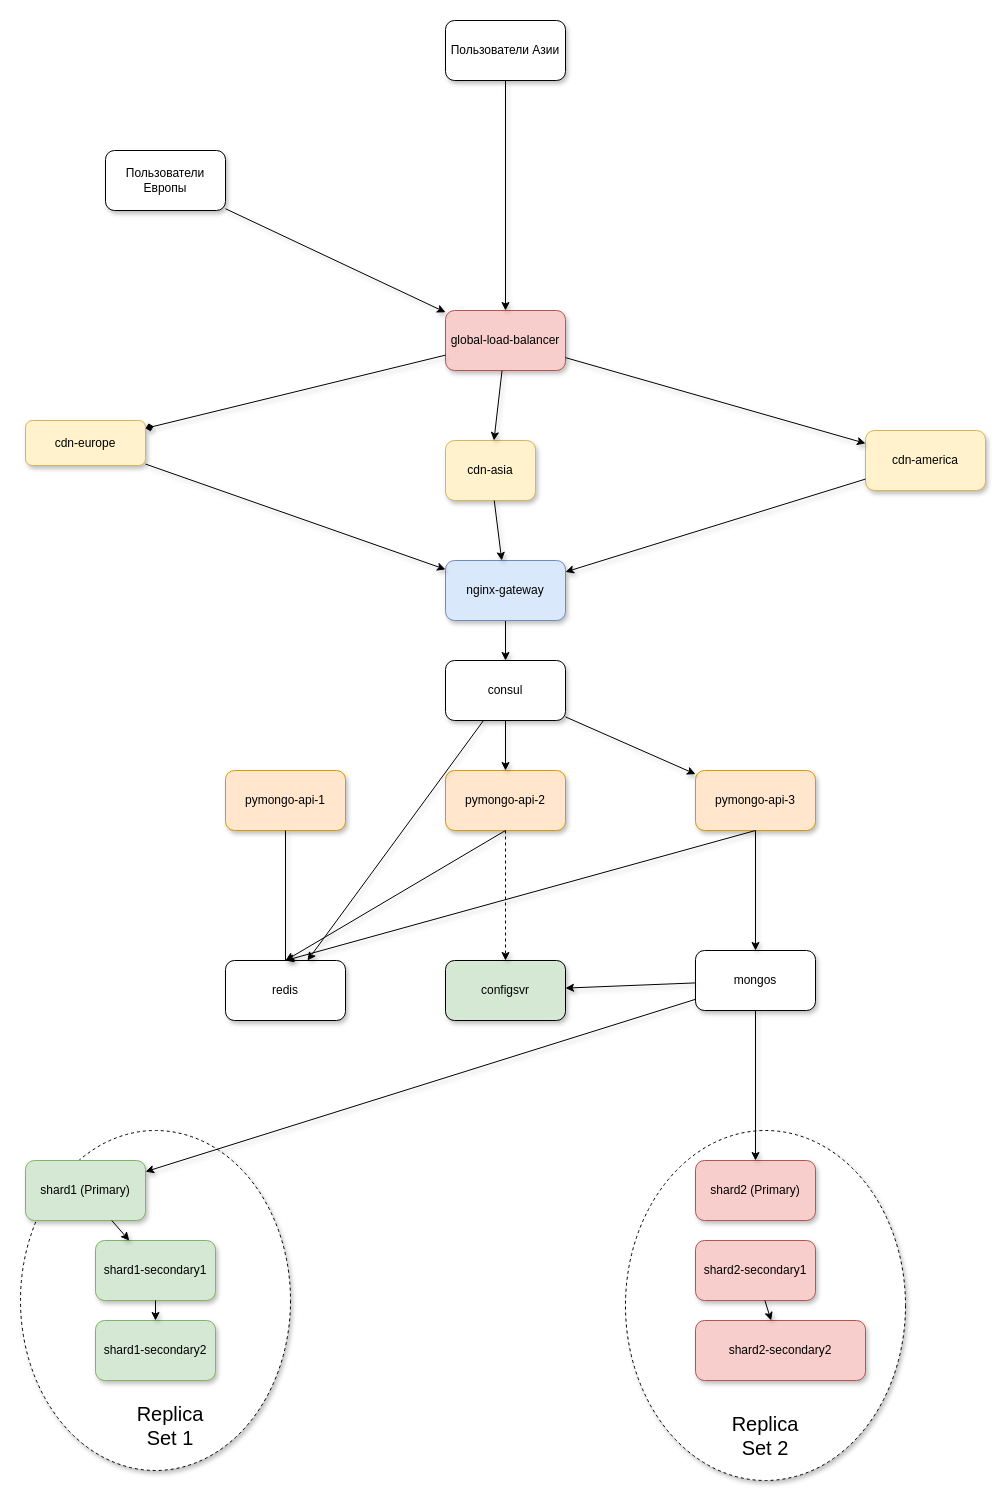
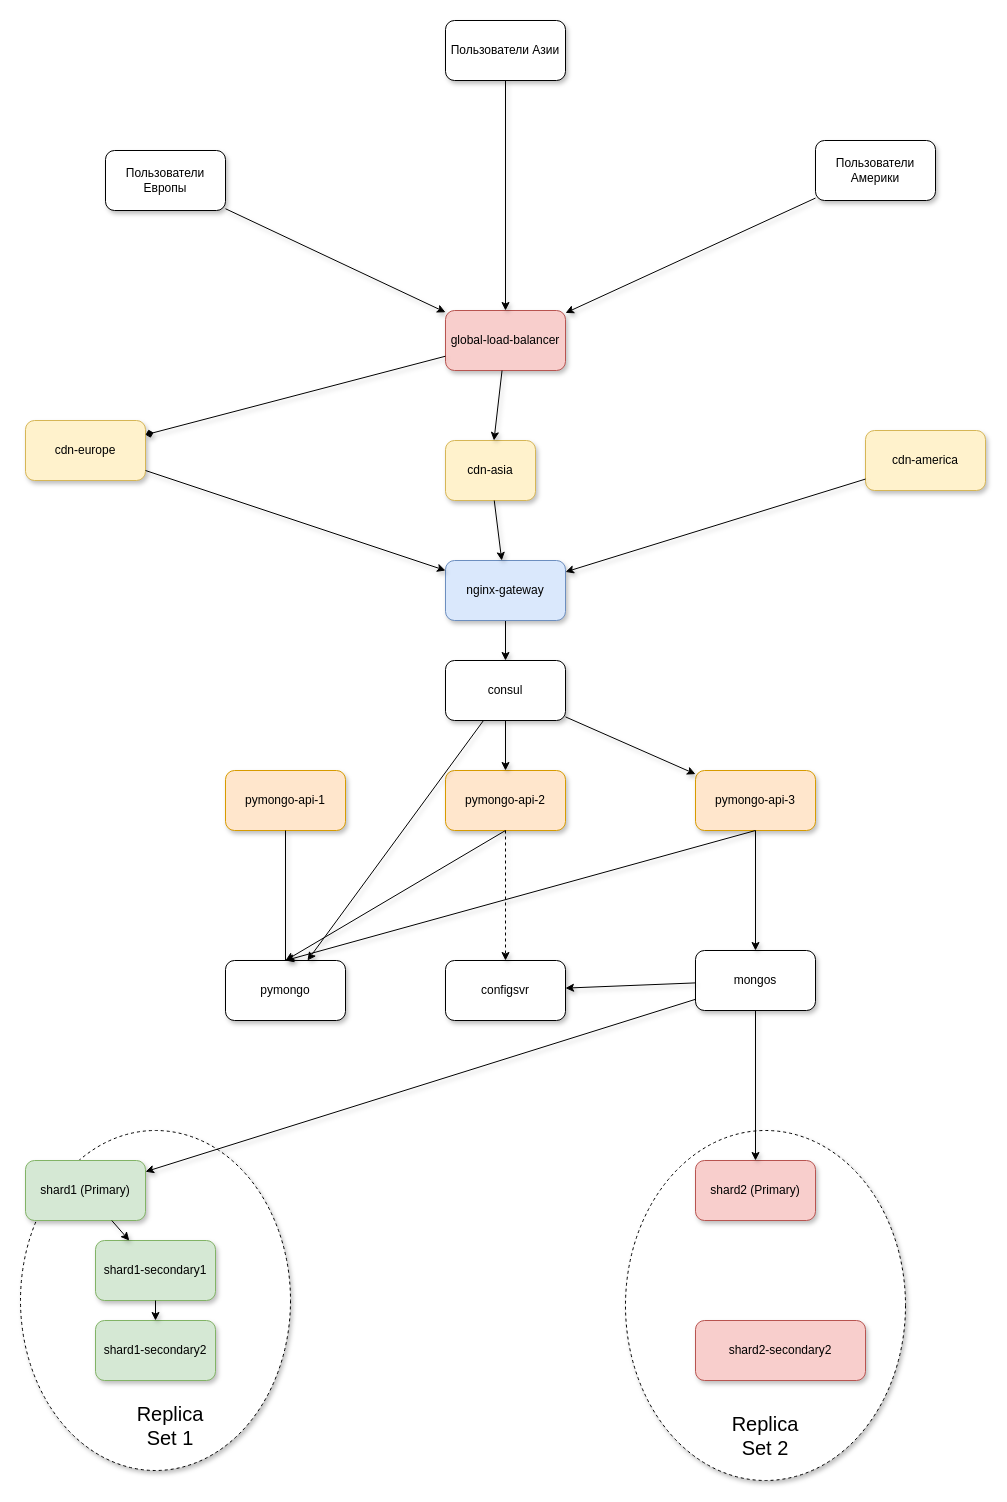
none -> (876, 171)
none -> (693, 254)
(712, 399) -> none
(86, 443) -> (86, 451)
(286, 991) -> (286, 991)
(506, 991) -> (506, 991)
(756, 1271) -> none
(767, 1307) -> none
